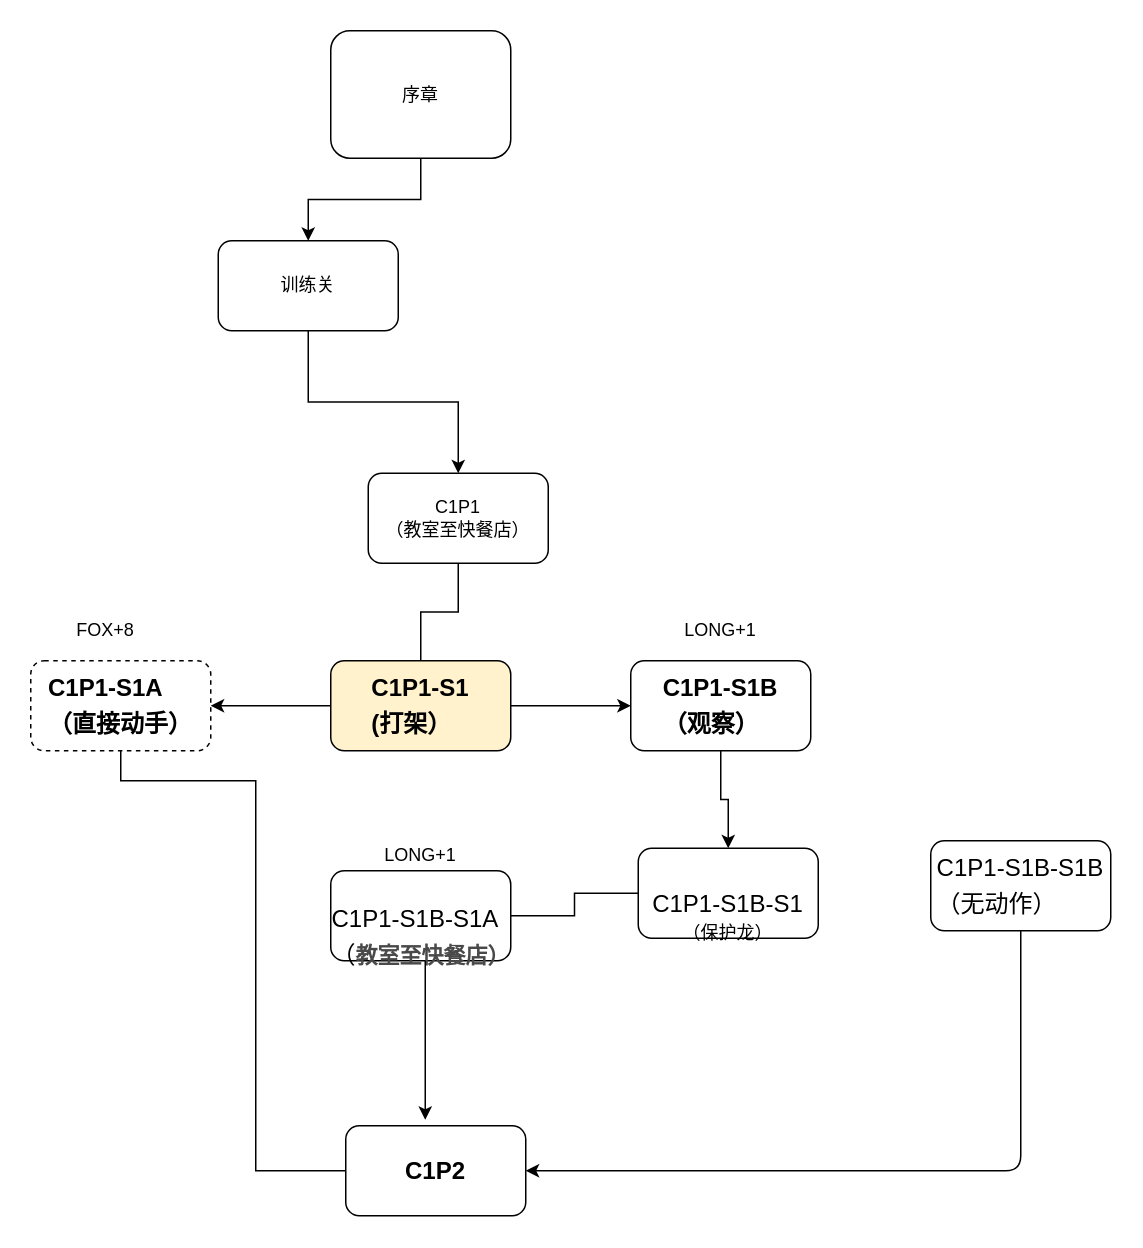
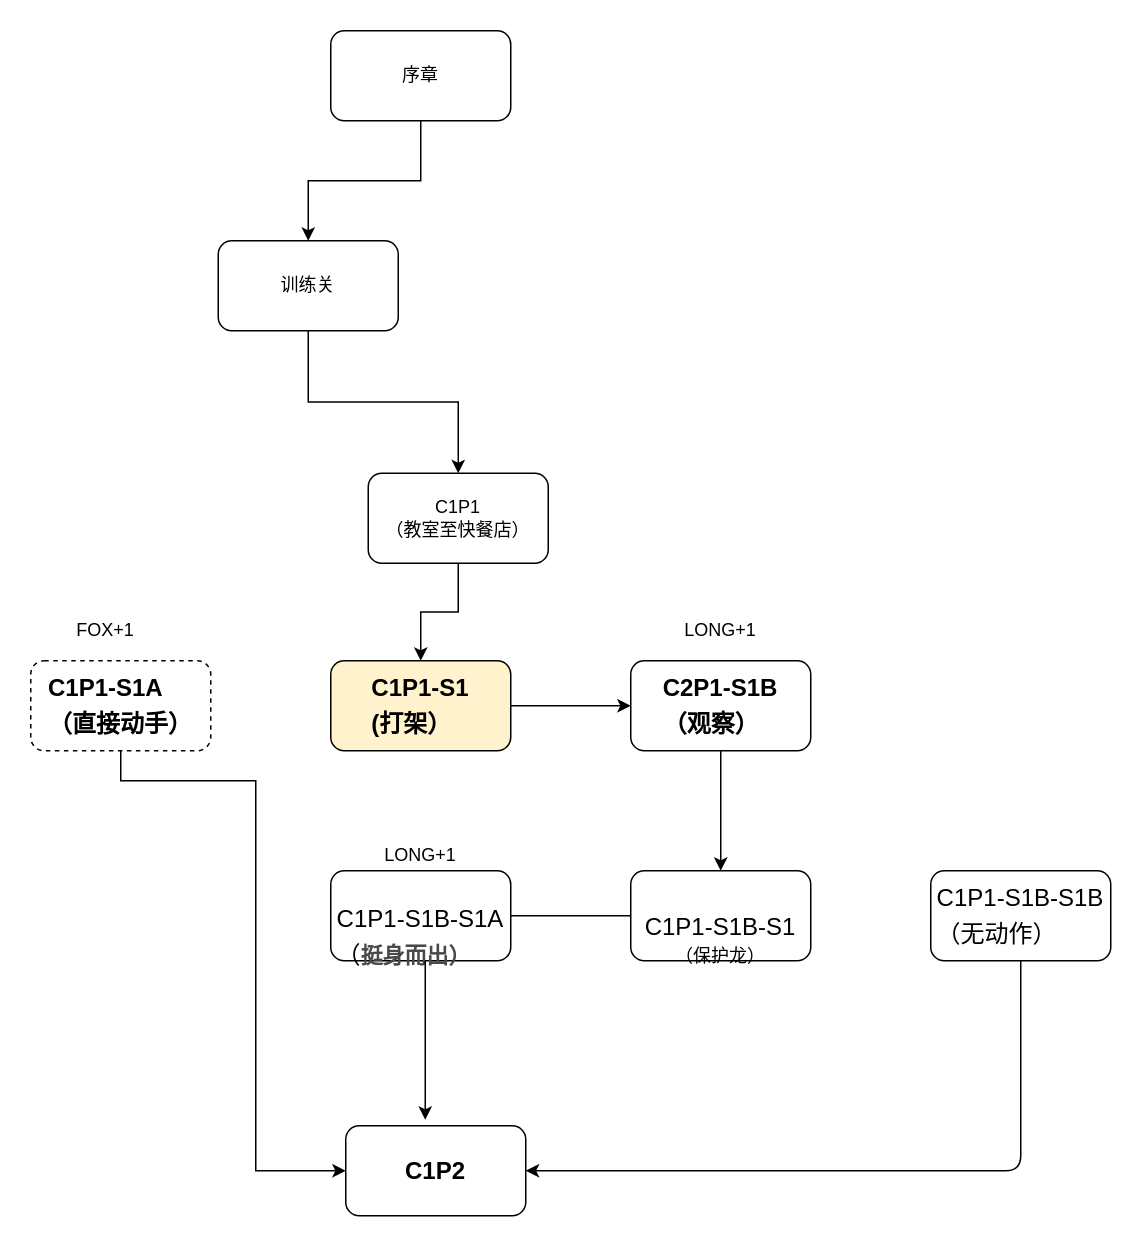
(421, 95) -> (421, 76)
(106, 631) -> (106, 631)
(421, 653) -> (421, 649)
(276, 706) -> none
(721, 706) -> (721, 706)
(1021, 886) -> (1021, 916)
(728, 893) -> (721, 916)
(421, 916) -> (421, 916)
(338, 1171) -> (334, 1171)
